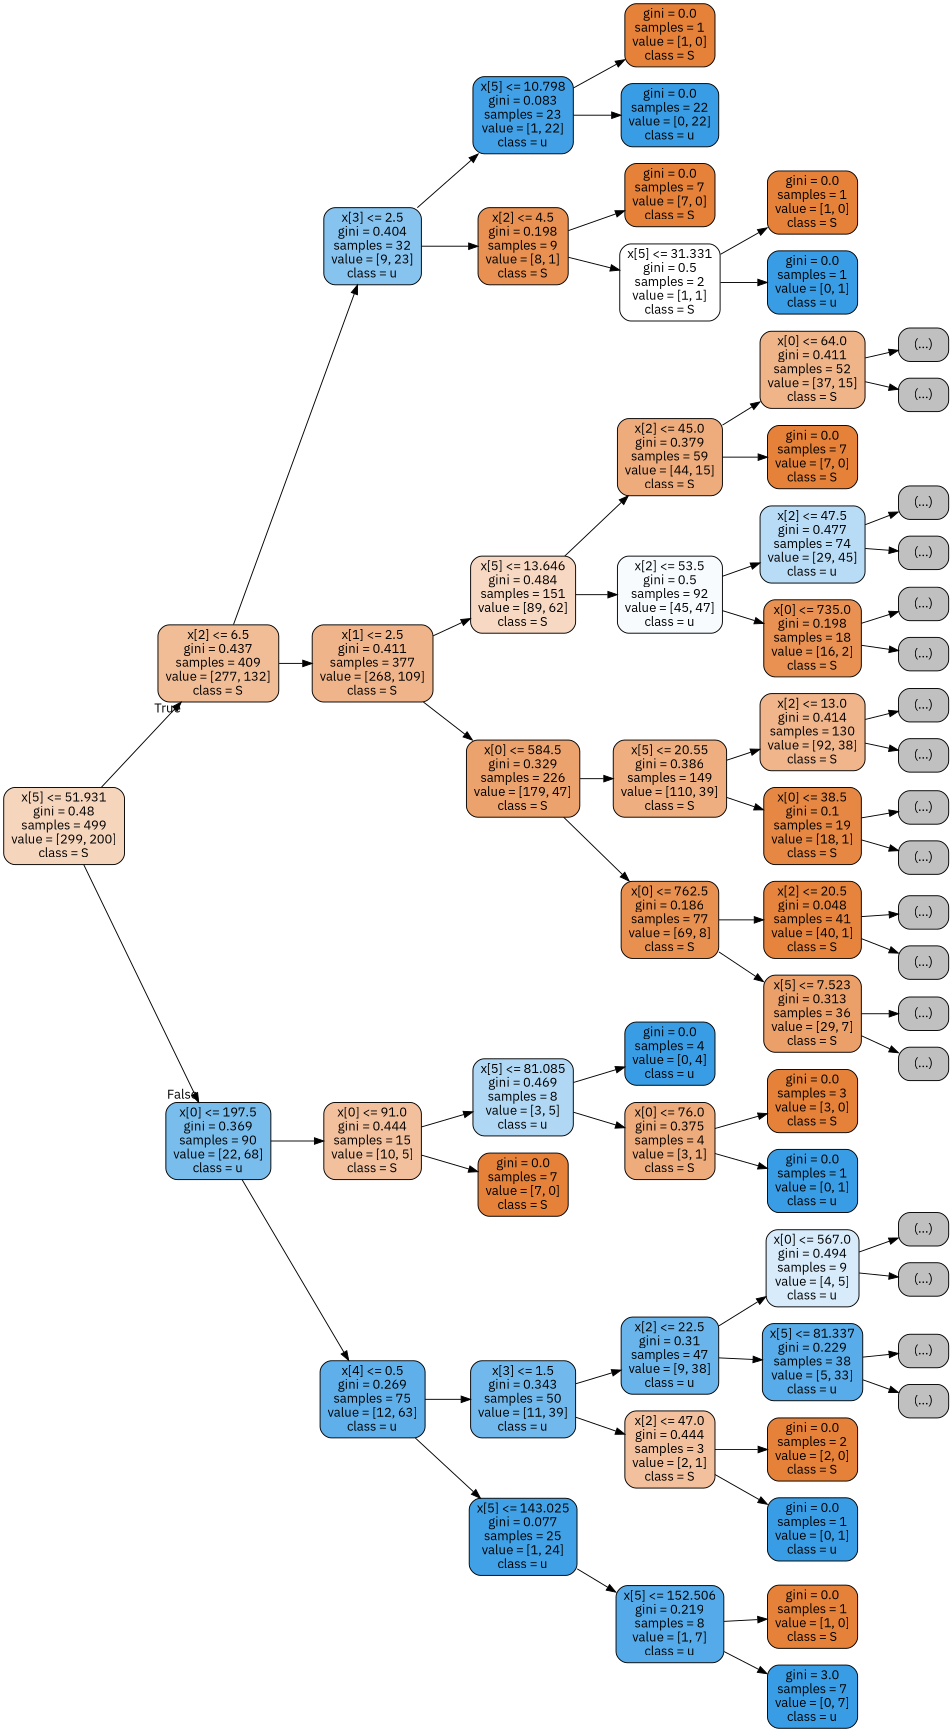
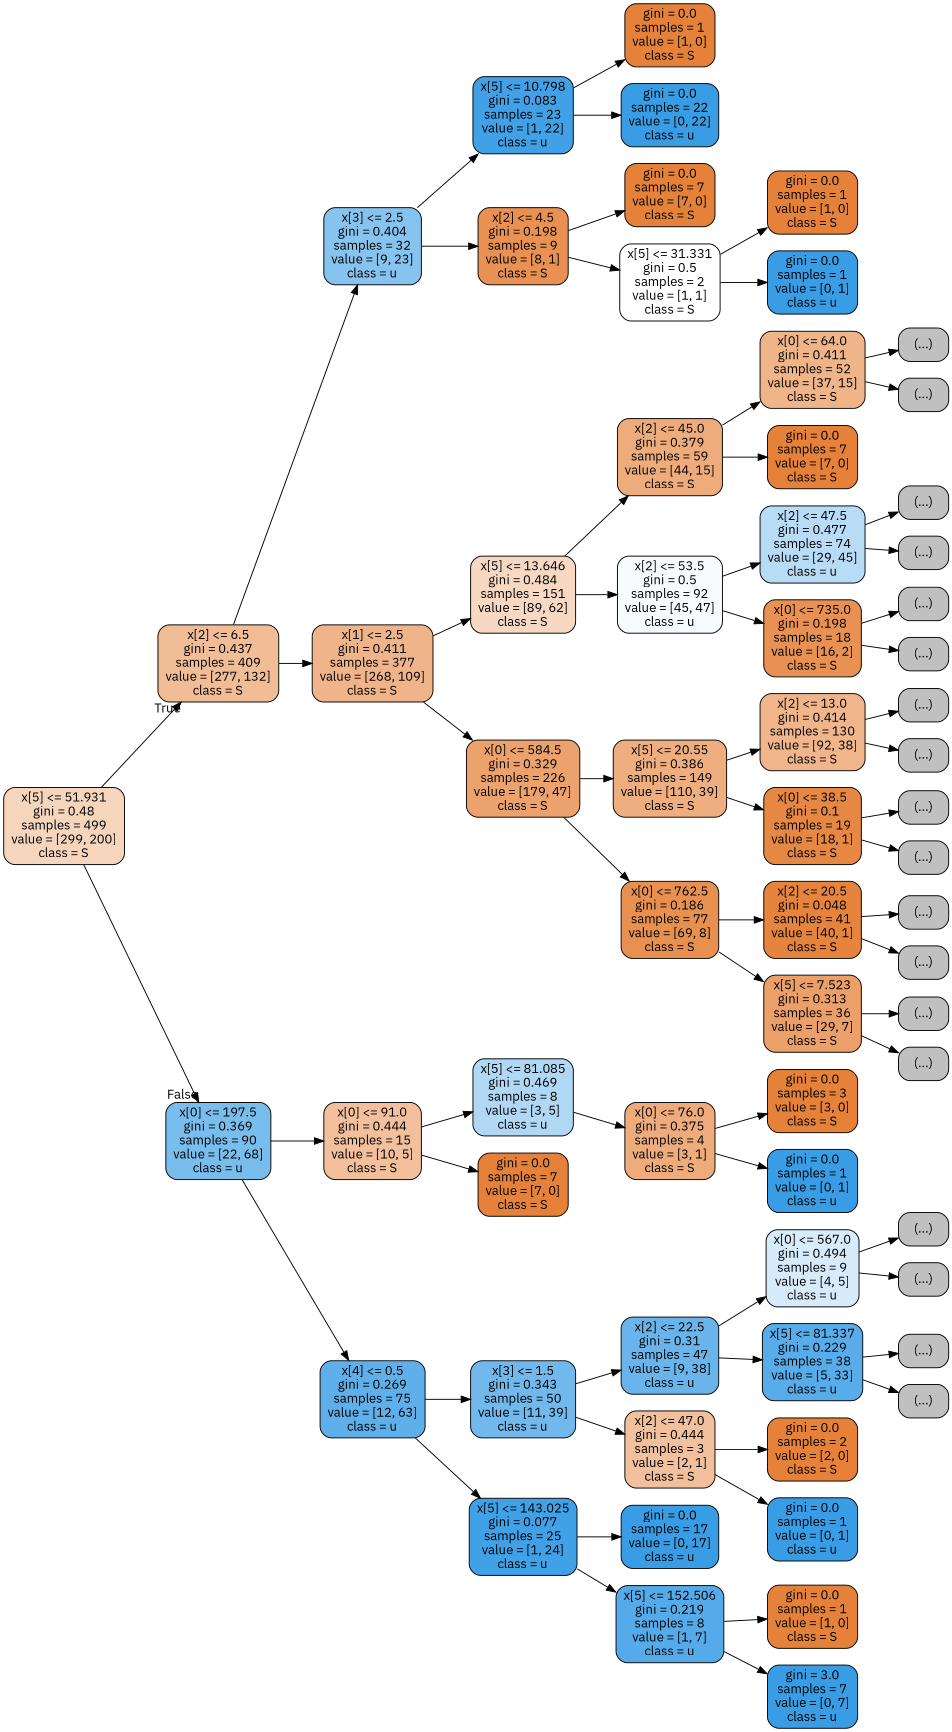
(670, 1054) -> none
none -> (670, 1537)
